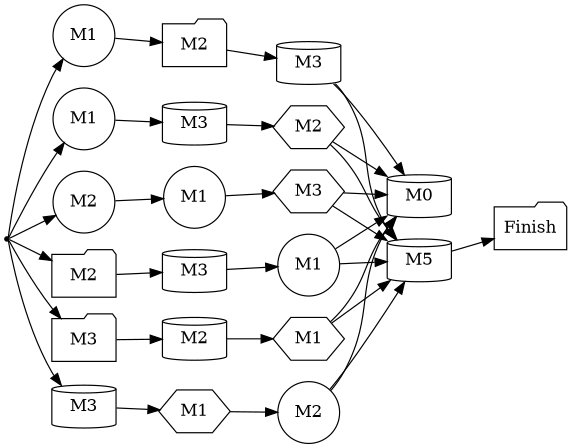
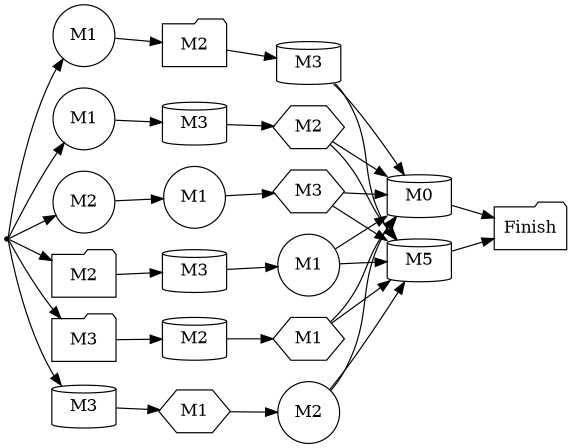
none -> (467, 210)
